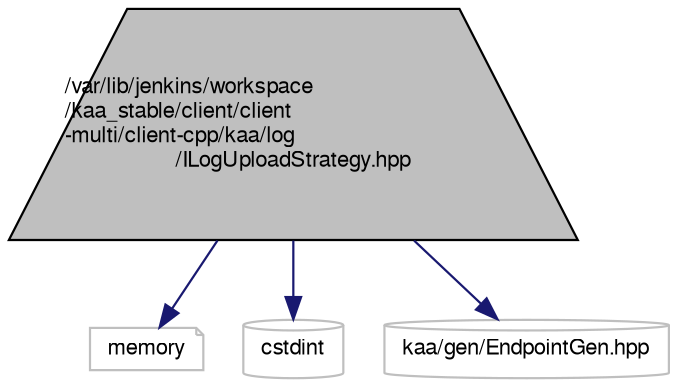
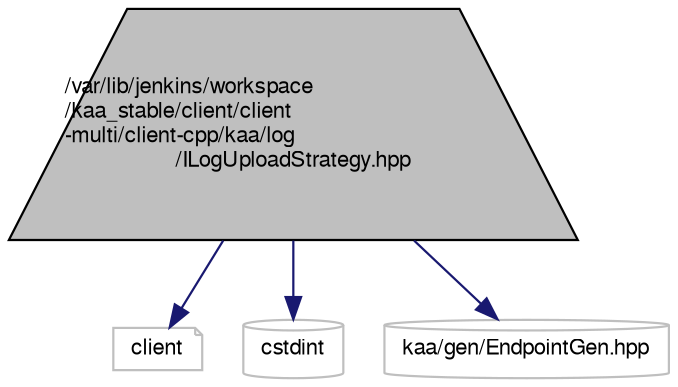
(147, 349) -> (158, 349)
